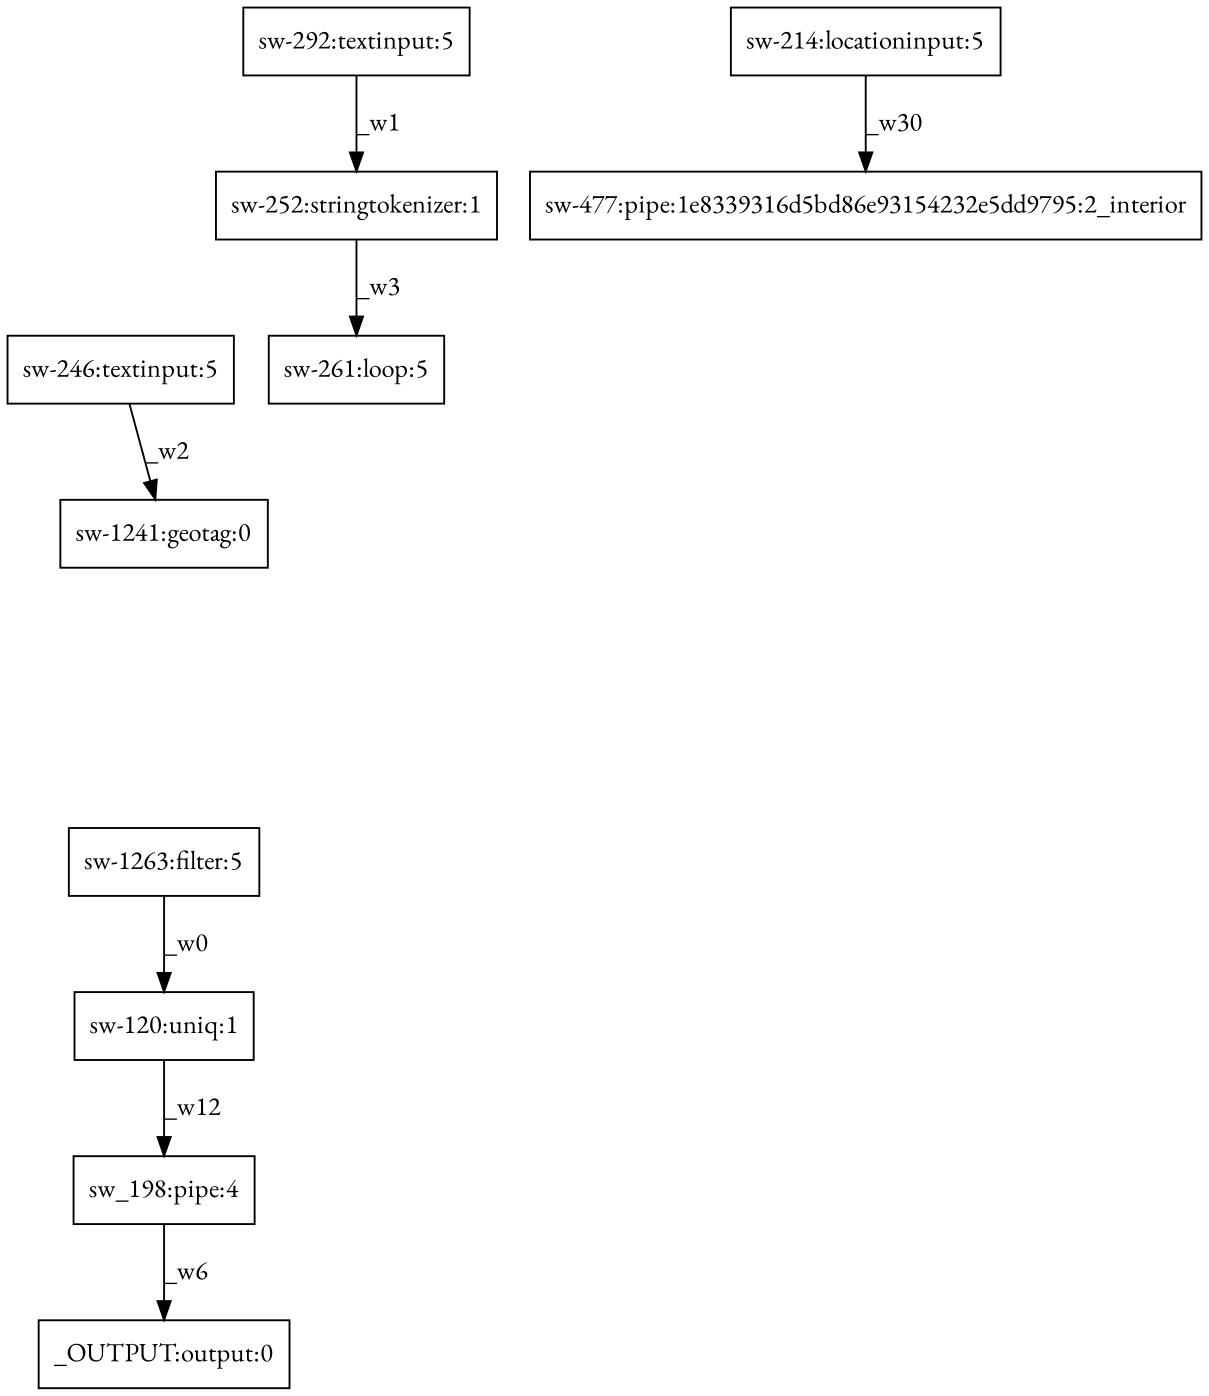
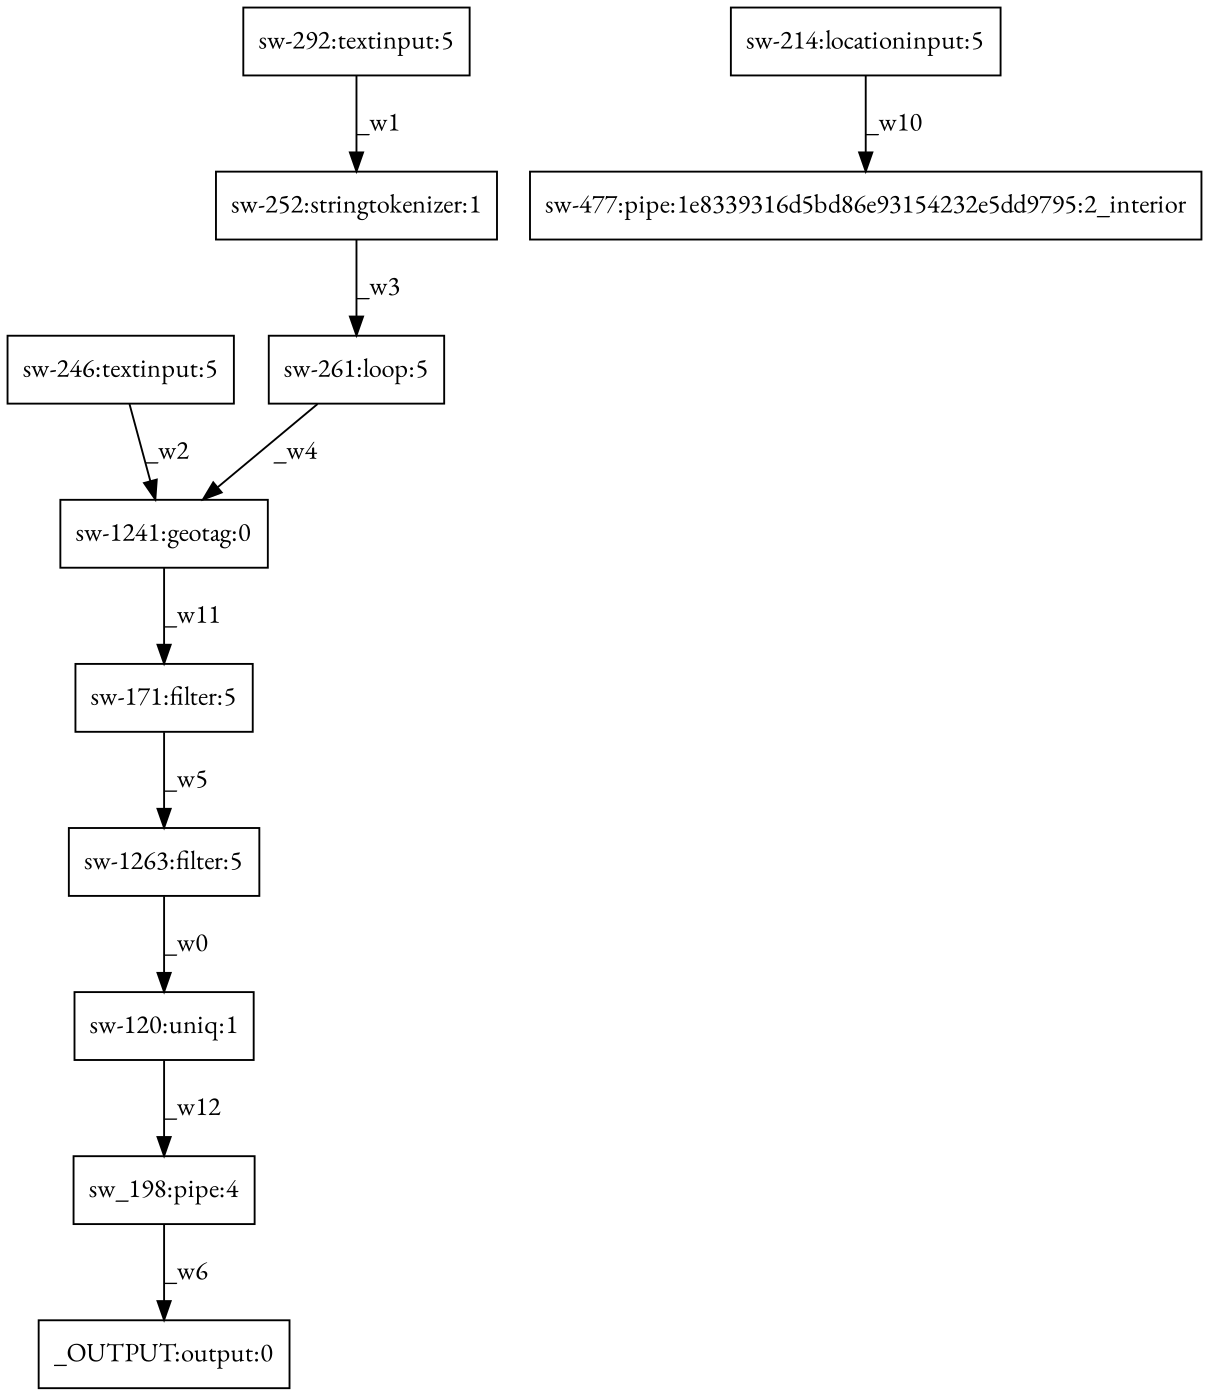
(895, 124) -> (895, 124)
none -> (268, 446)
none -> (164, 698)
